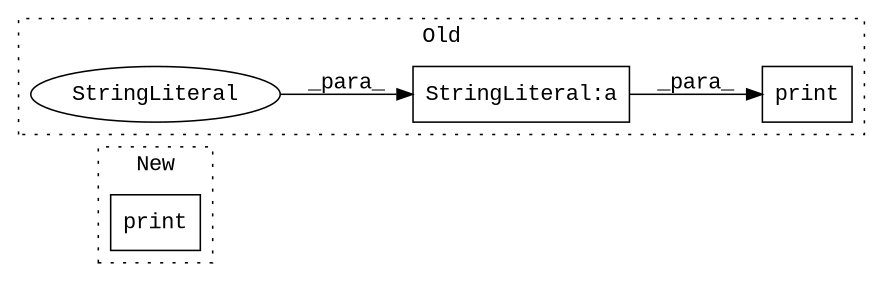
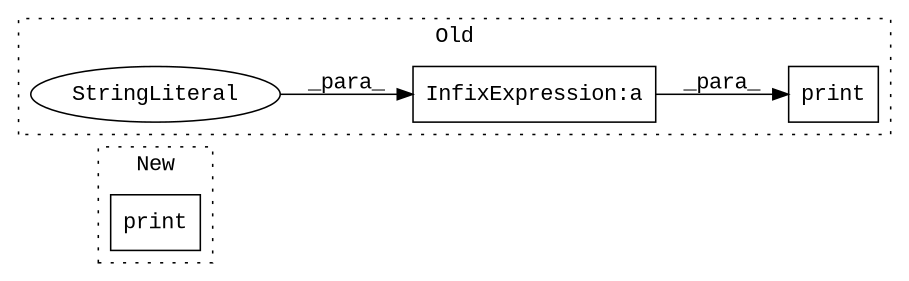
(521, 94) -> (534, 94)
